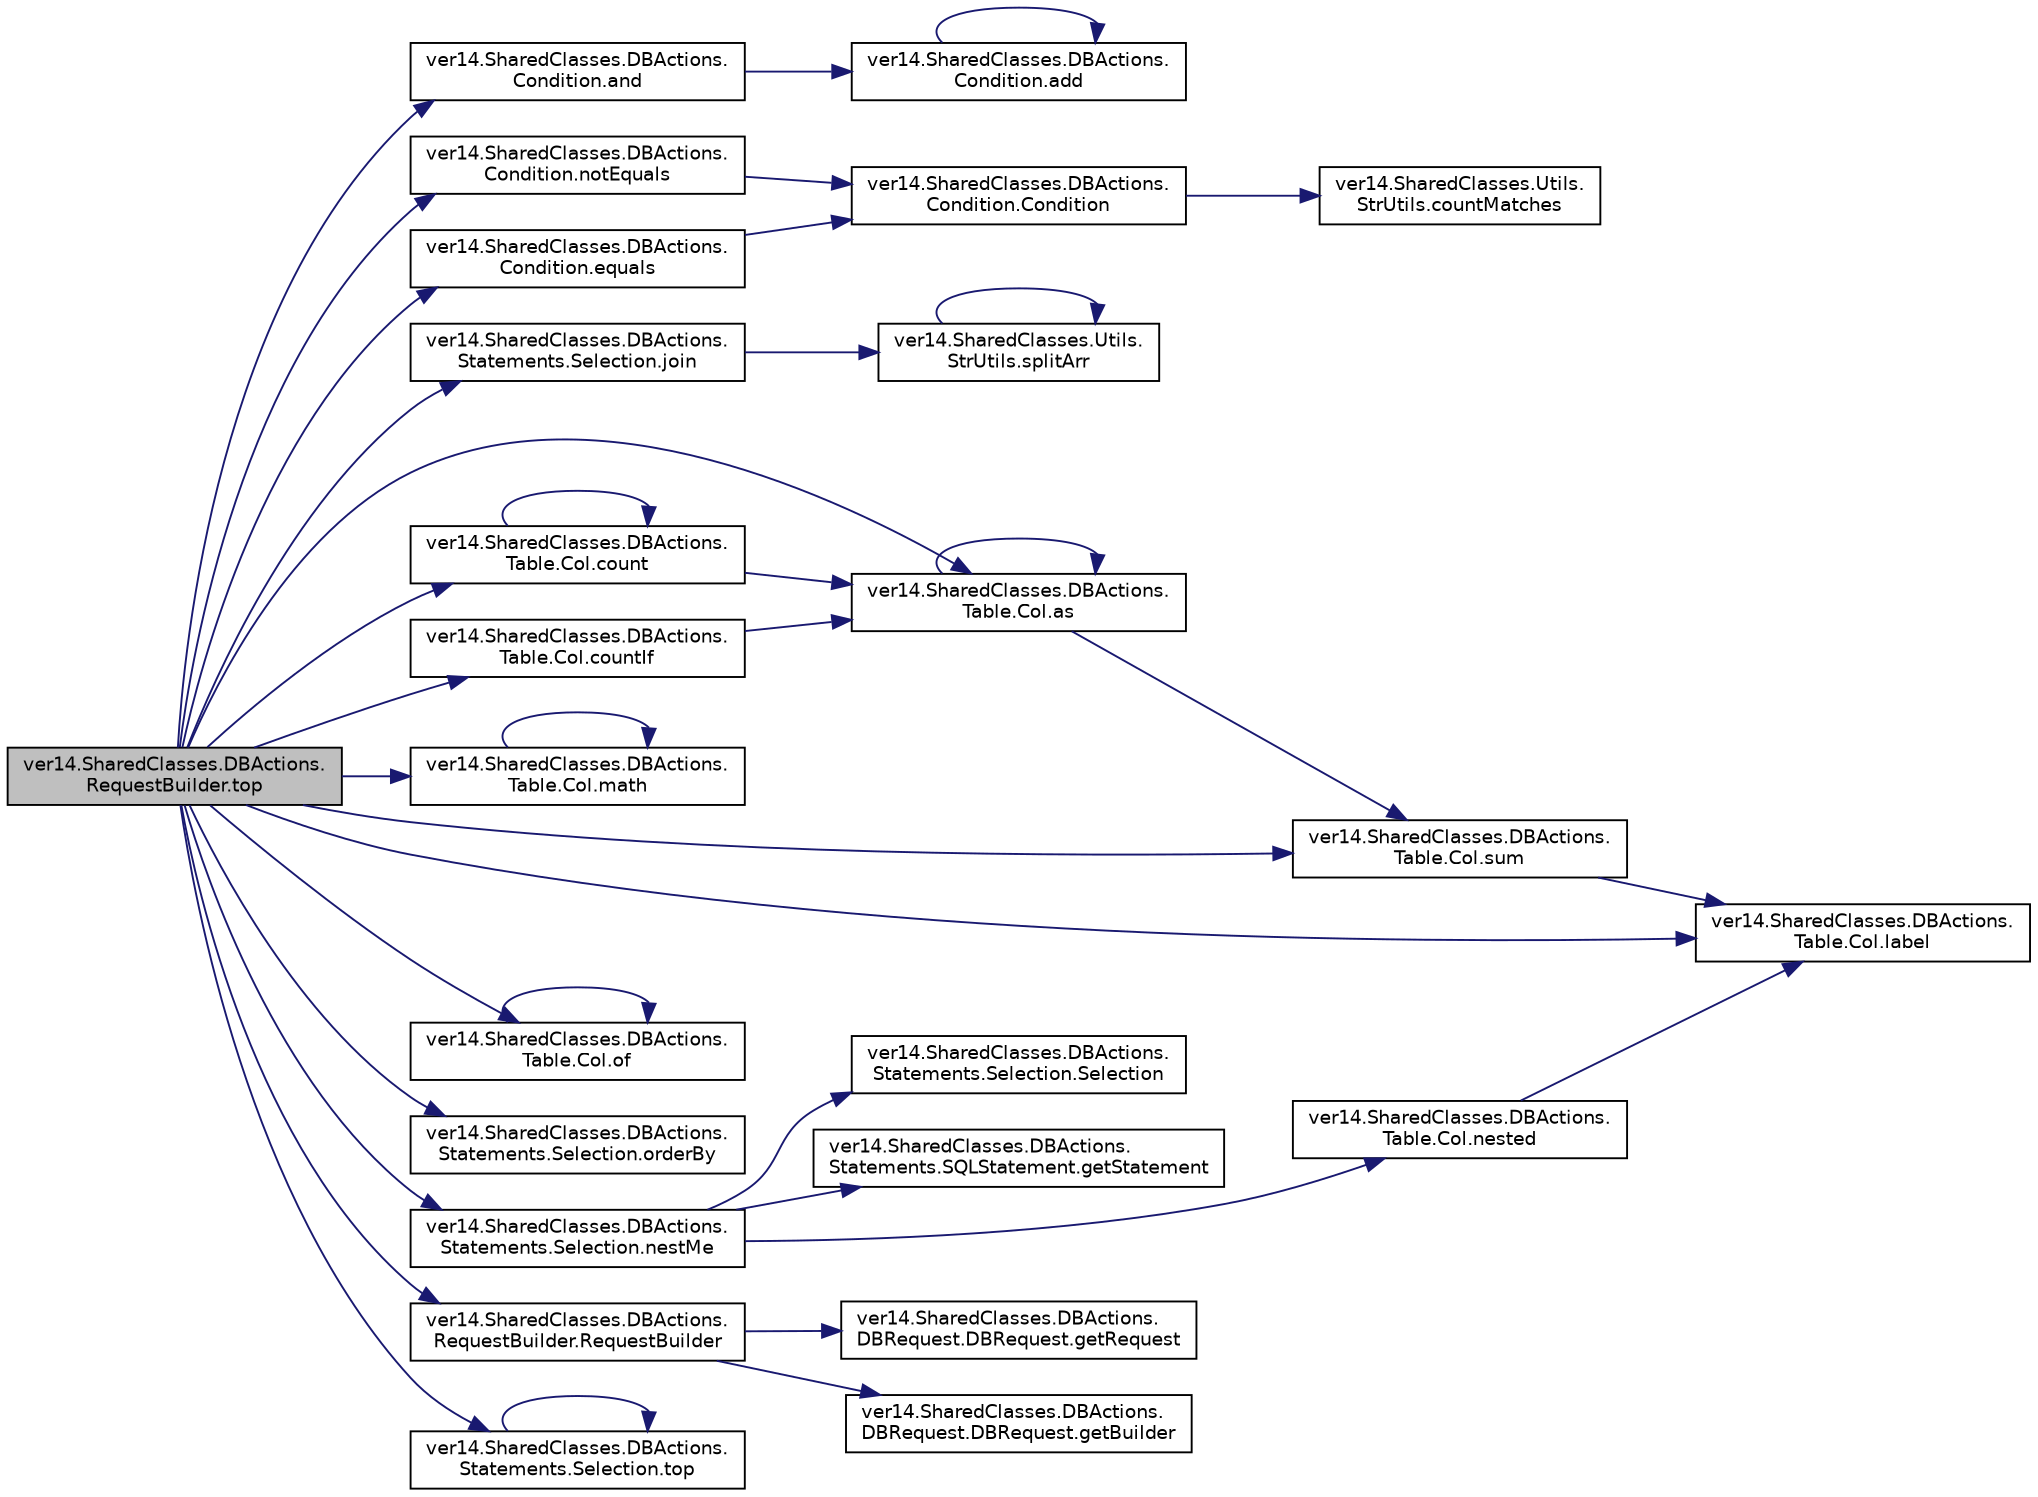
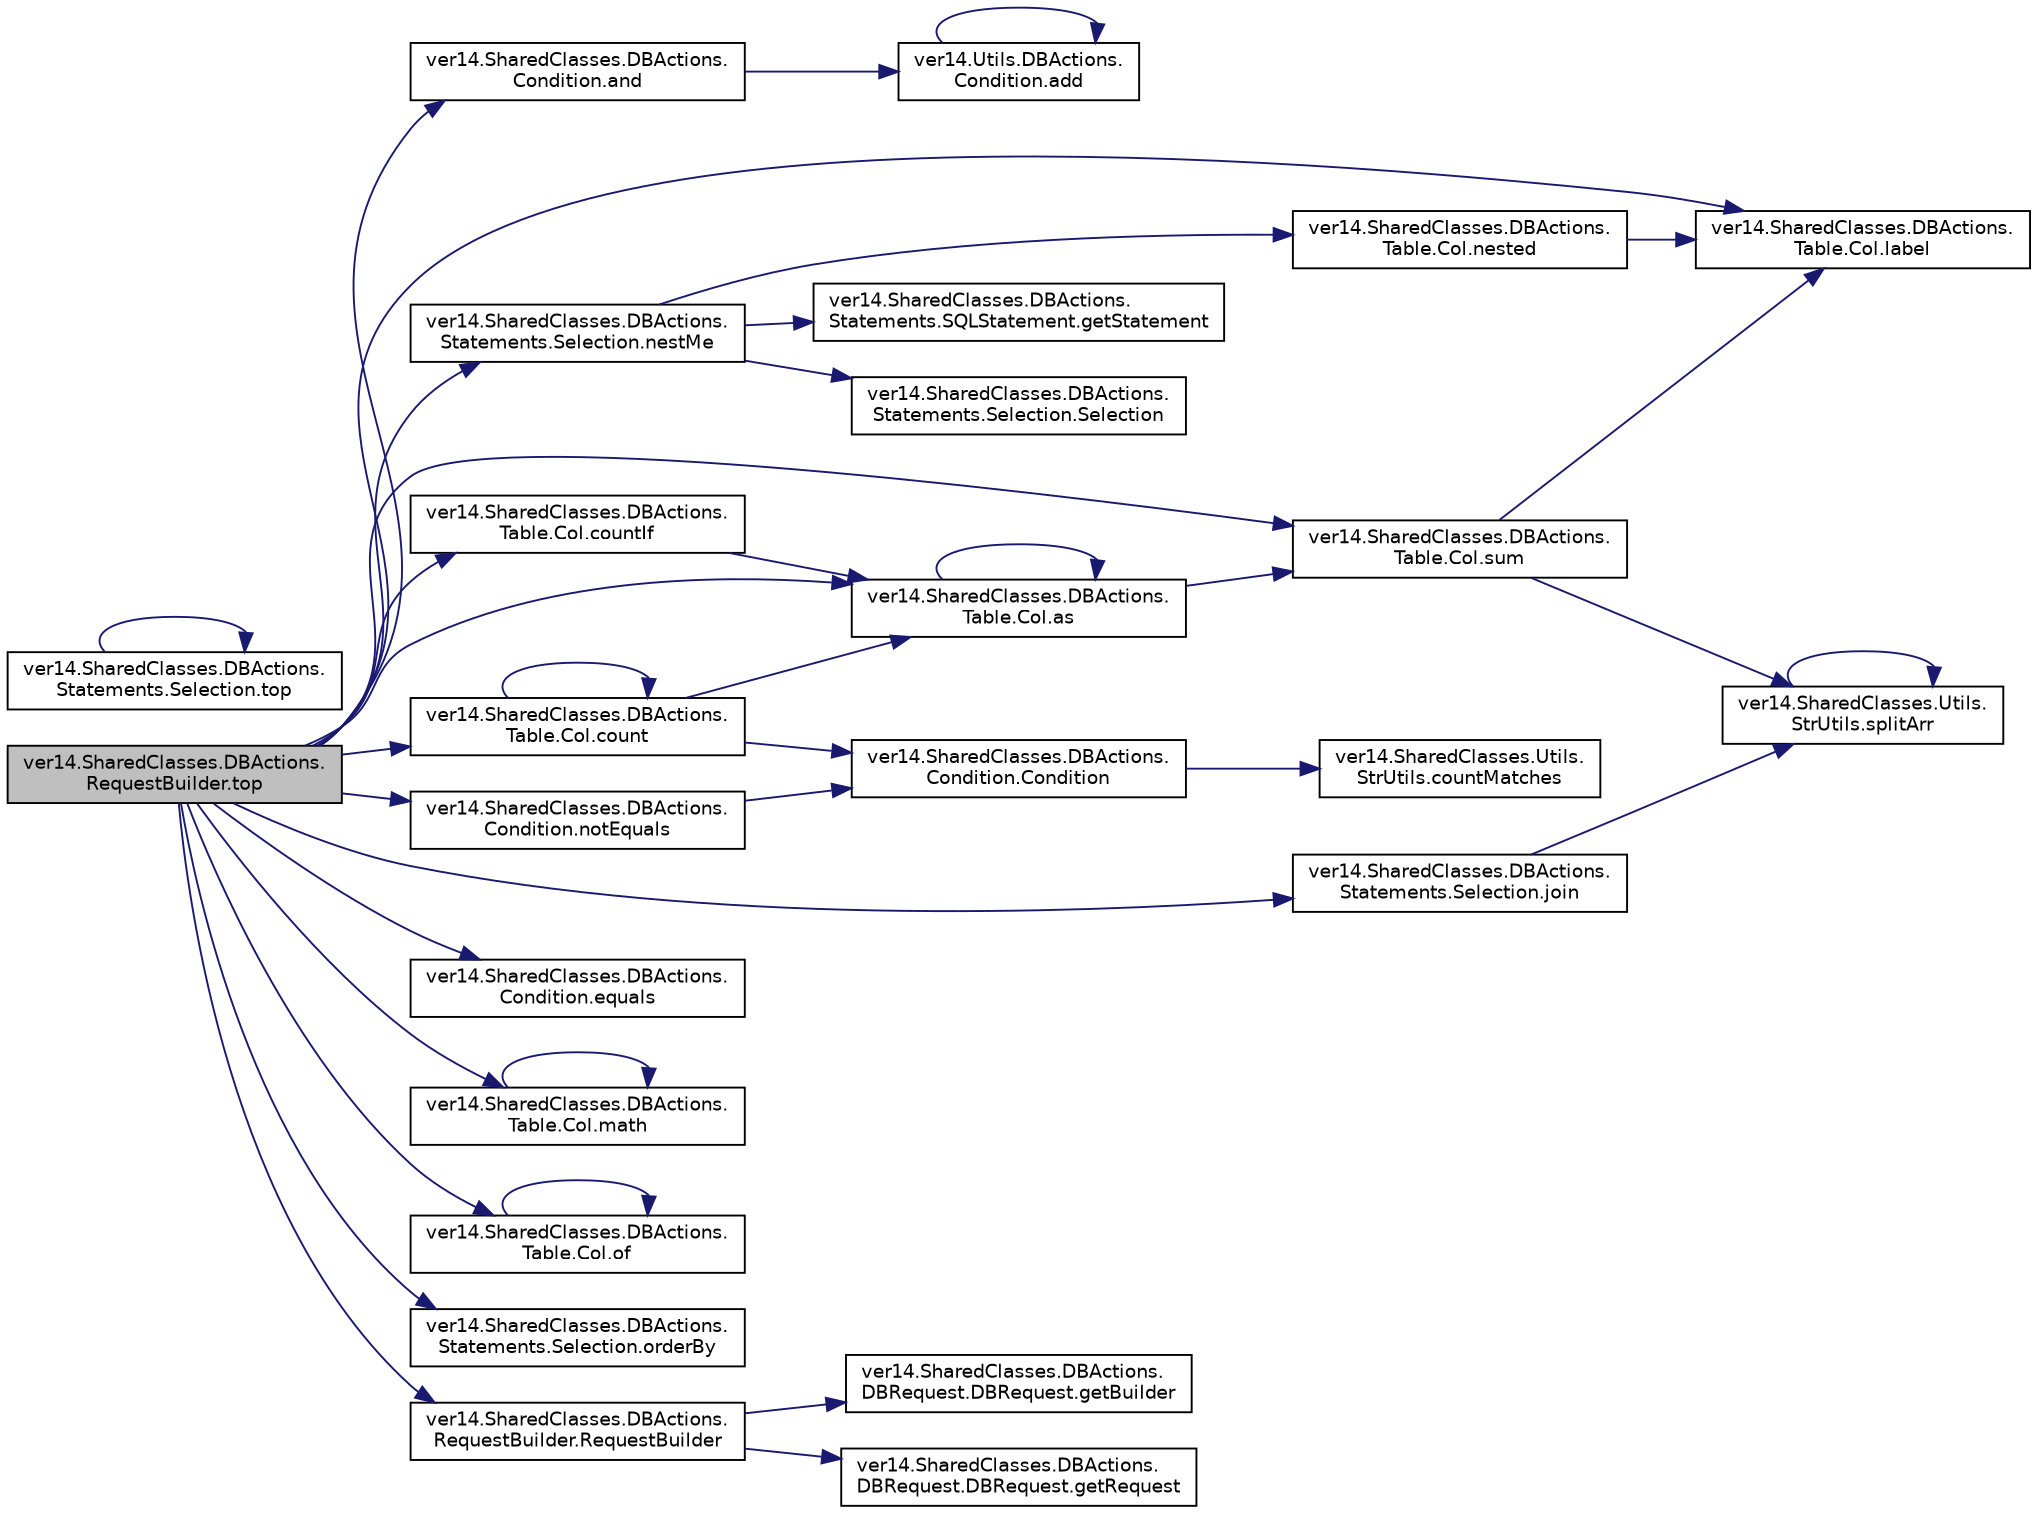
(1019, 72) -> (1019, 72)
(789, 229) -> (788, 747)
none -> (1653, 628)
(270, 1143) -> none
